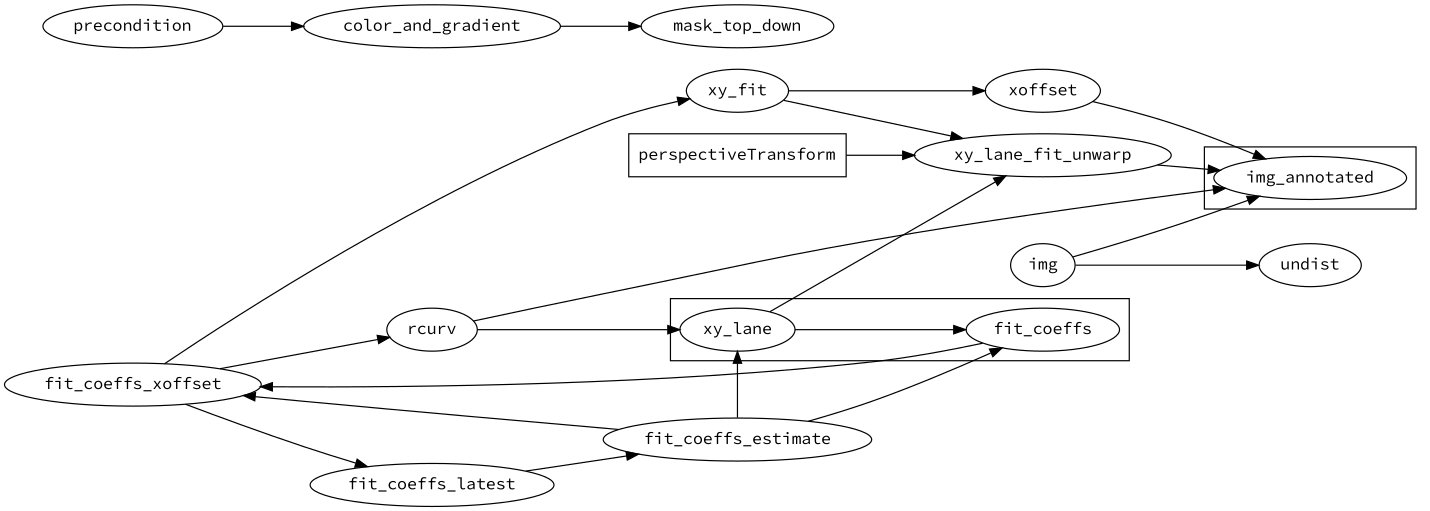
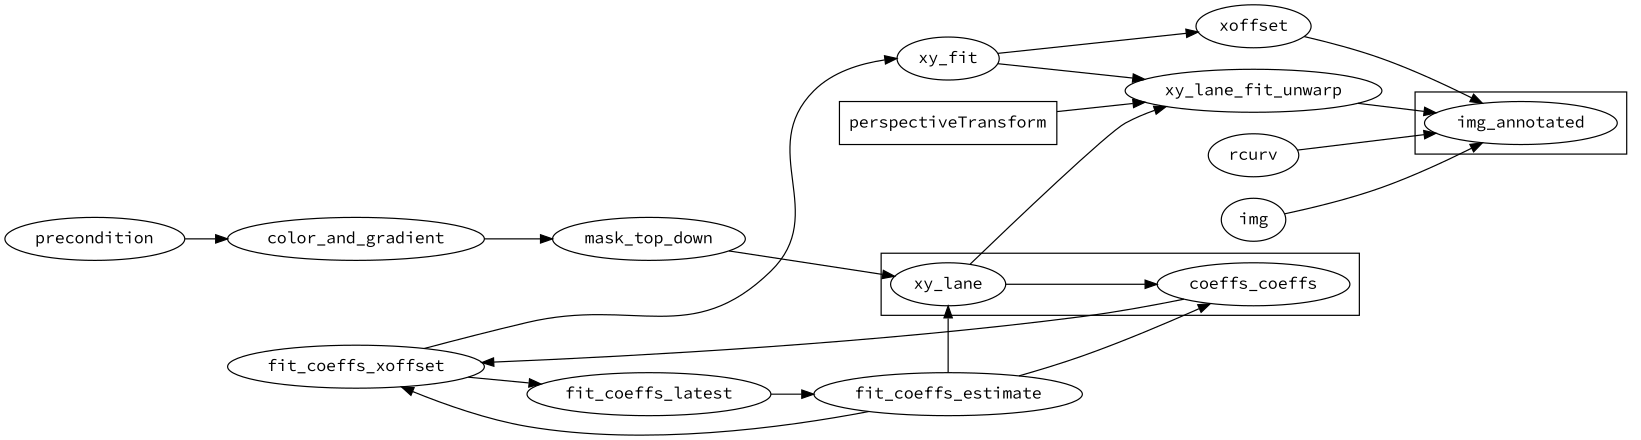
(1310, 265) -> none
(572, 330) -> (806, 263)
(1043, 330) -> (1254, 284)
(299, 354) -> none
